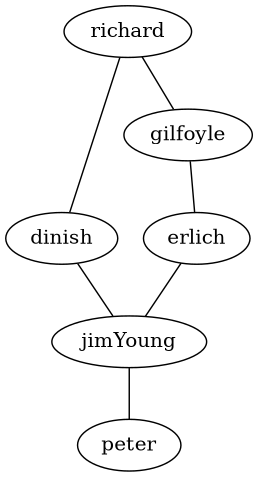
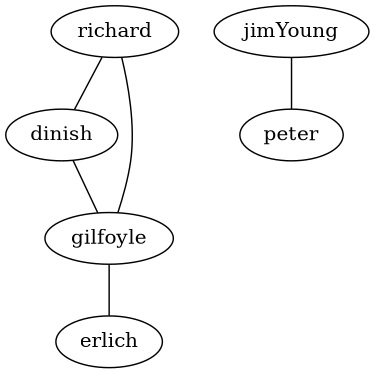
(95, 290) -> (85, 187)
(163, 290) -> none
